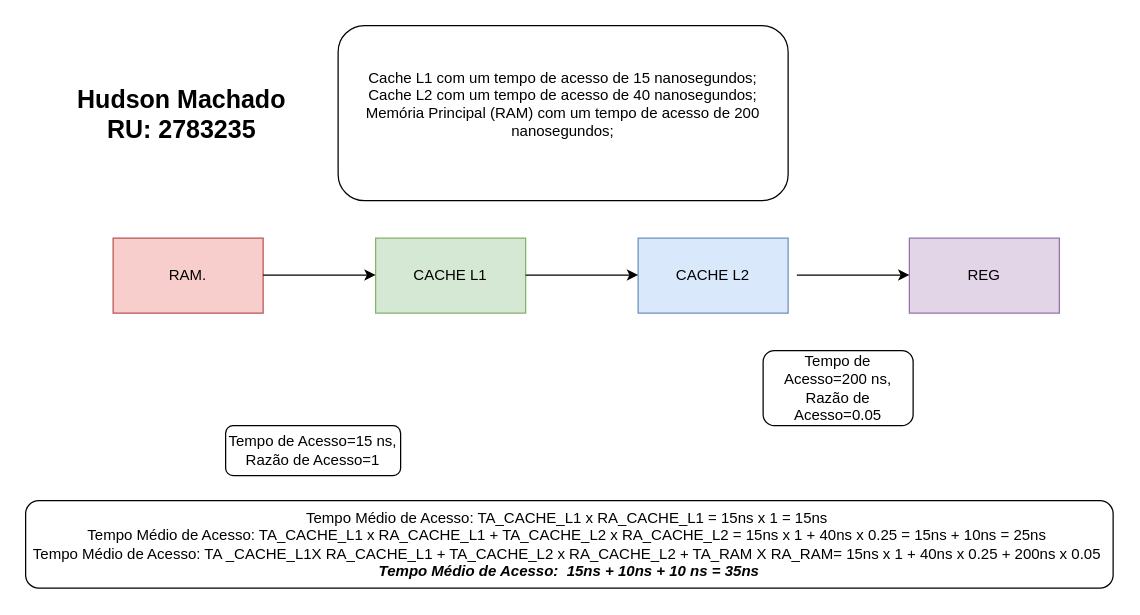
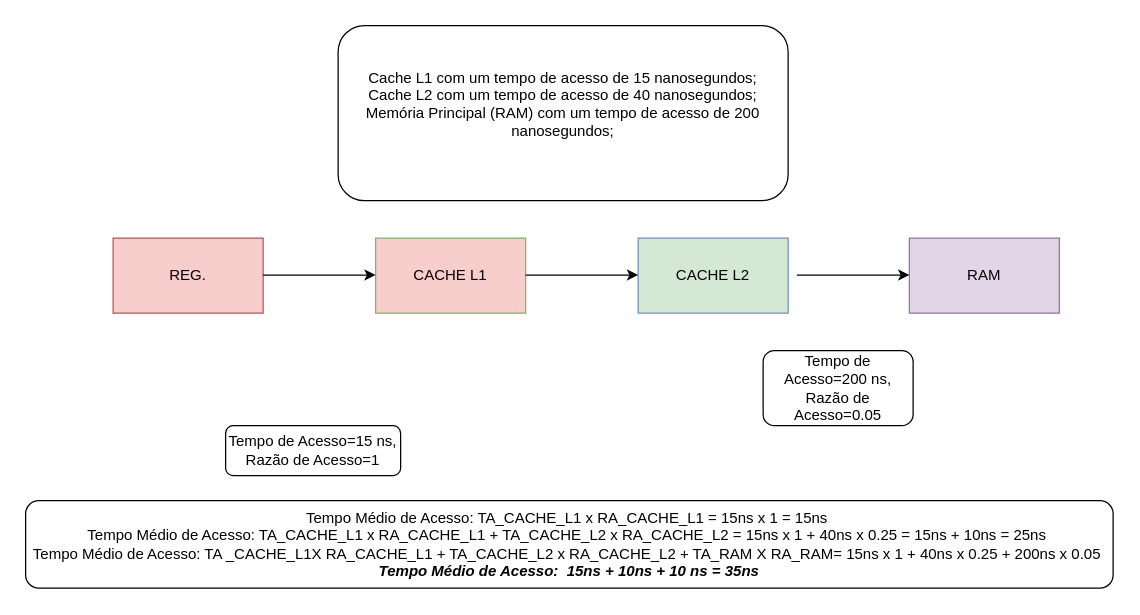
(182, 113) -> none
(188, 276) -> (188, 276)
(451, 276) -> (451, 276)
(713, 276) -> (713, 276)
(984, 276) -> (984, 276)
